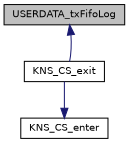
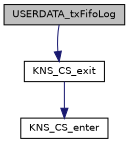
(71, 48) -> (58, 38)
